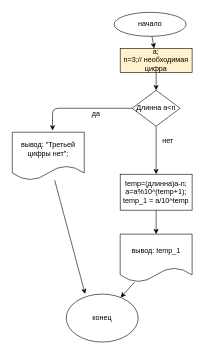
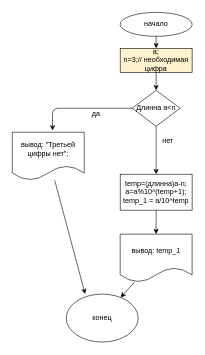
(150, 24) -> (156, 24)
